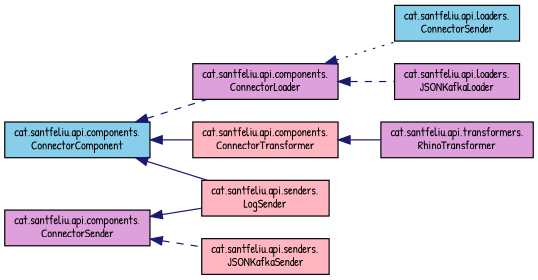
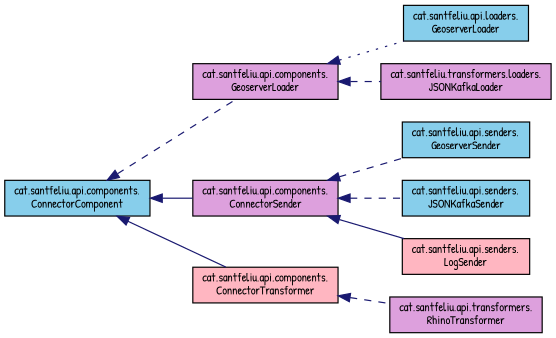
(457, 23) -> (466, 23)
(265, 82) -> (265, 82)
(457, 82) -> (466, 82)
(366, 140) -> (370, 301)
none -> (466, 140)
(177, 171) -> (178, 198)
(265, 257) -> (466, 198)
